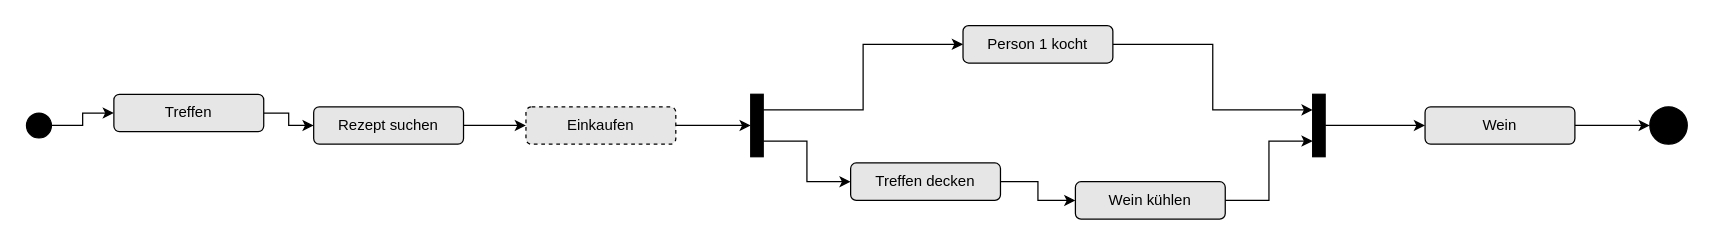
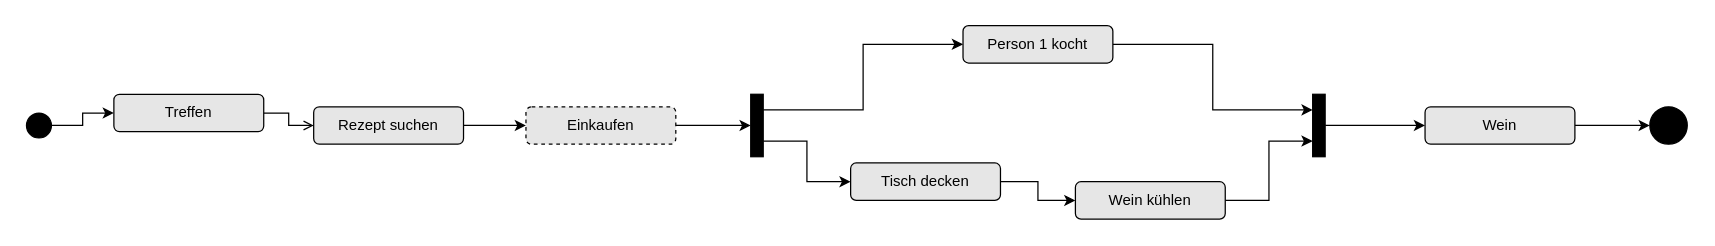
(303, 126) -> (306, 126)
(926, 182) -> (926, 182)
